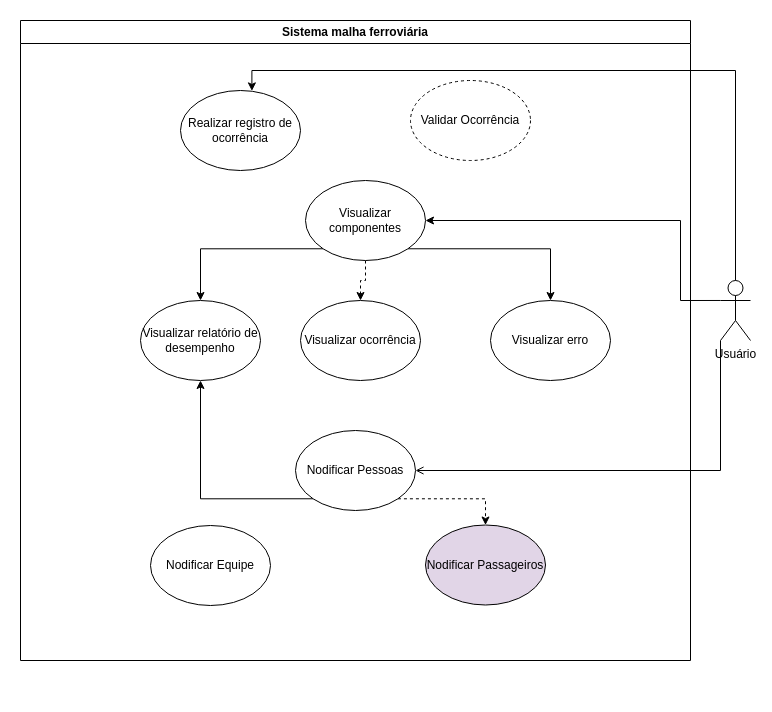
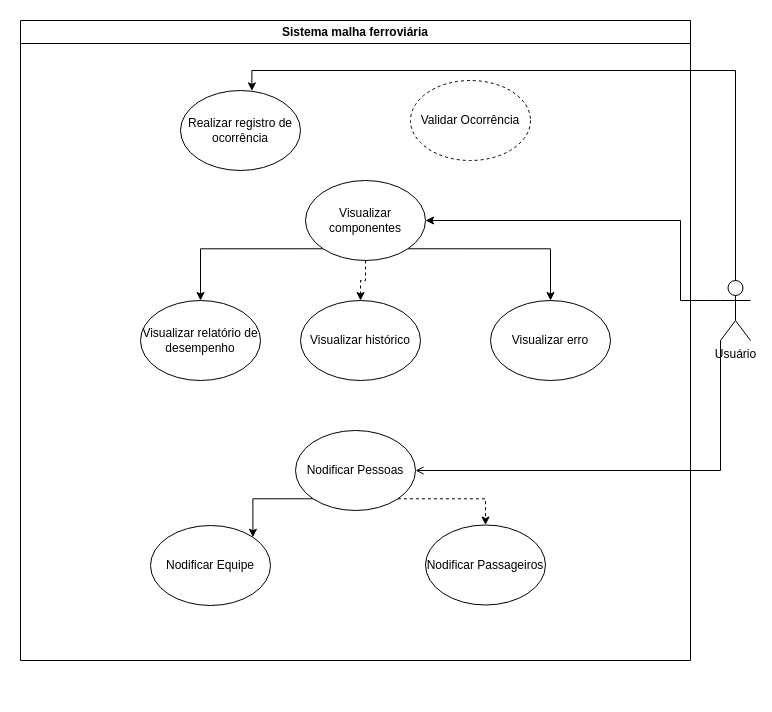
(361, 341) -> (361, 341)
(201, 470) -> (253, 514)
(486, 565) -> (486, 565)
